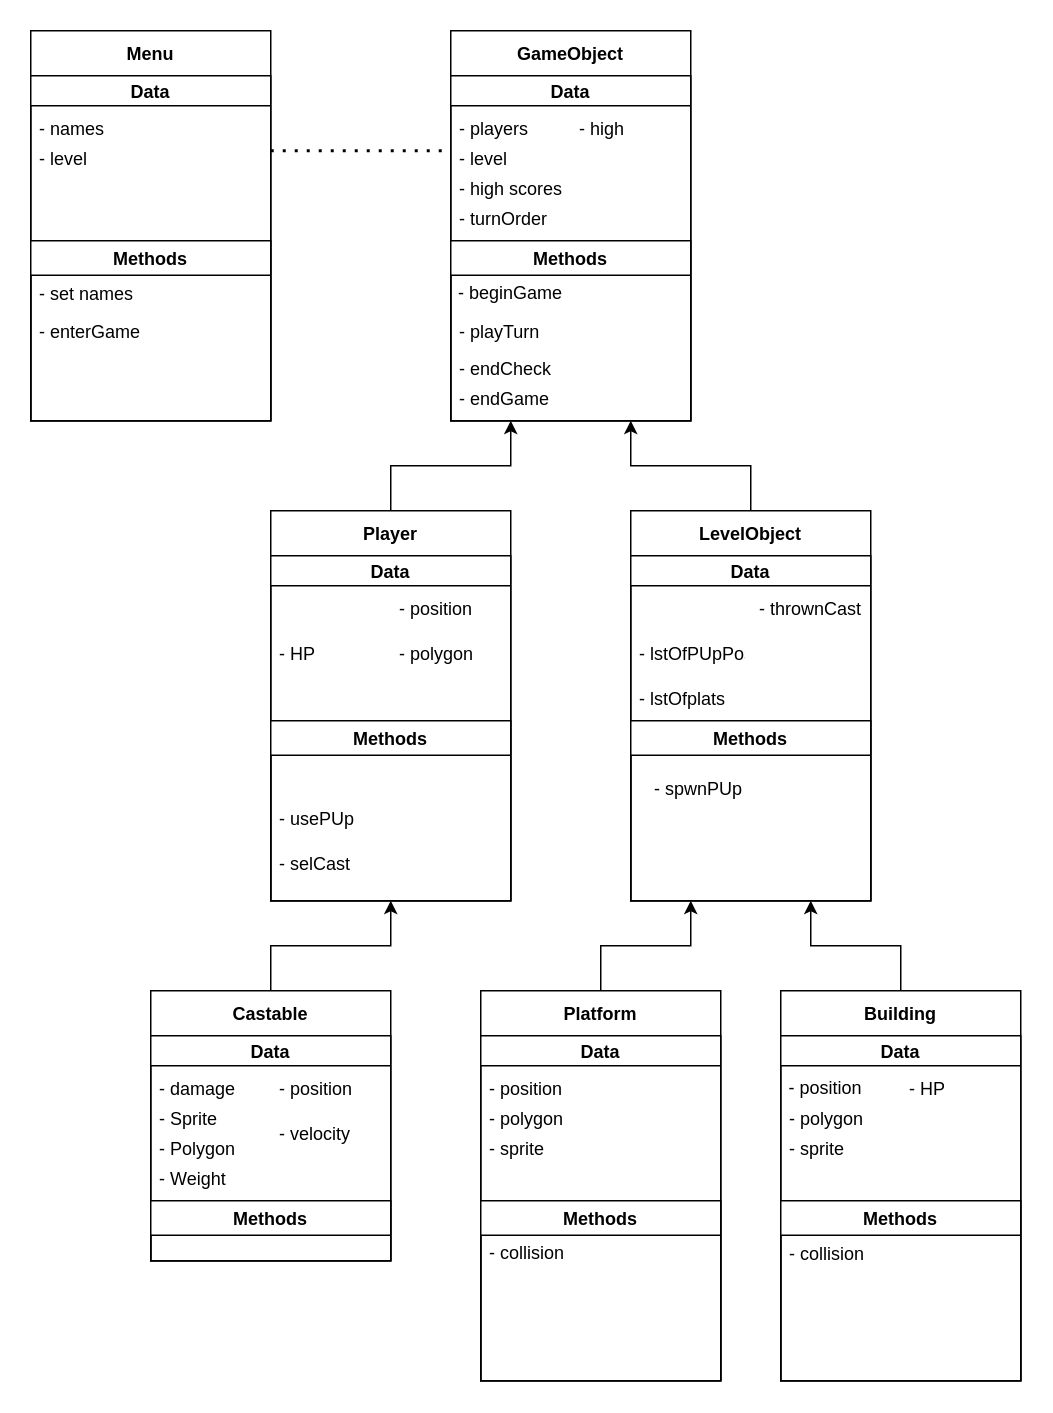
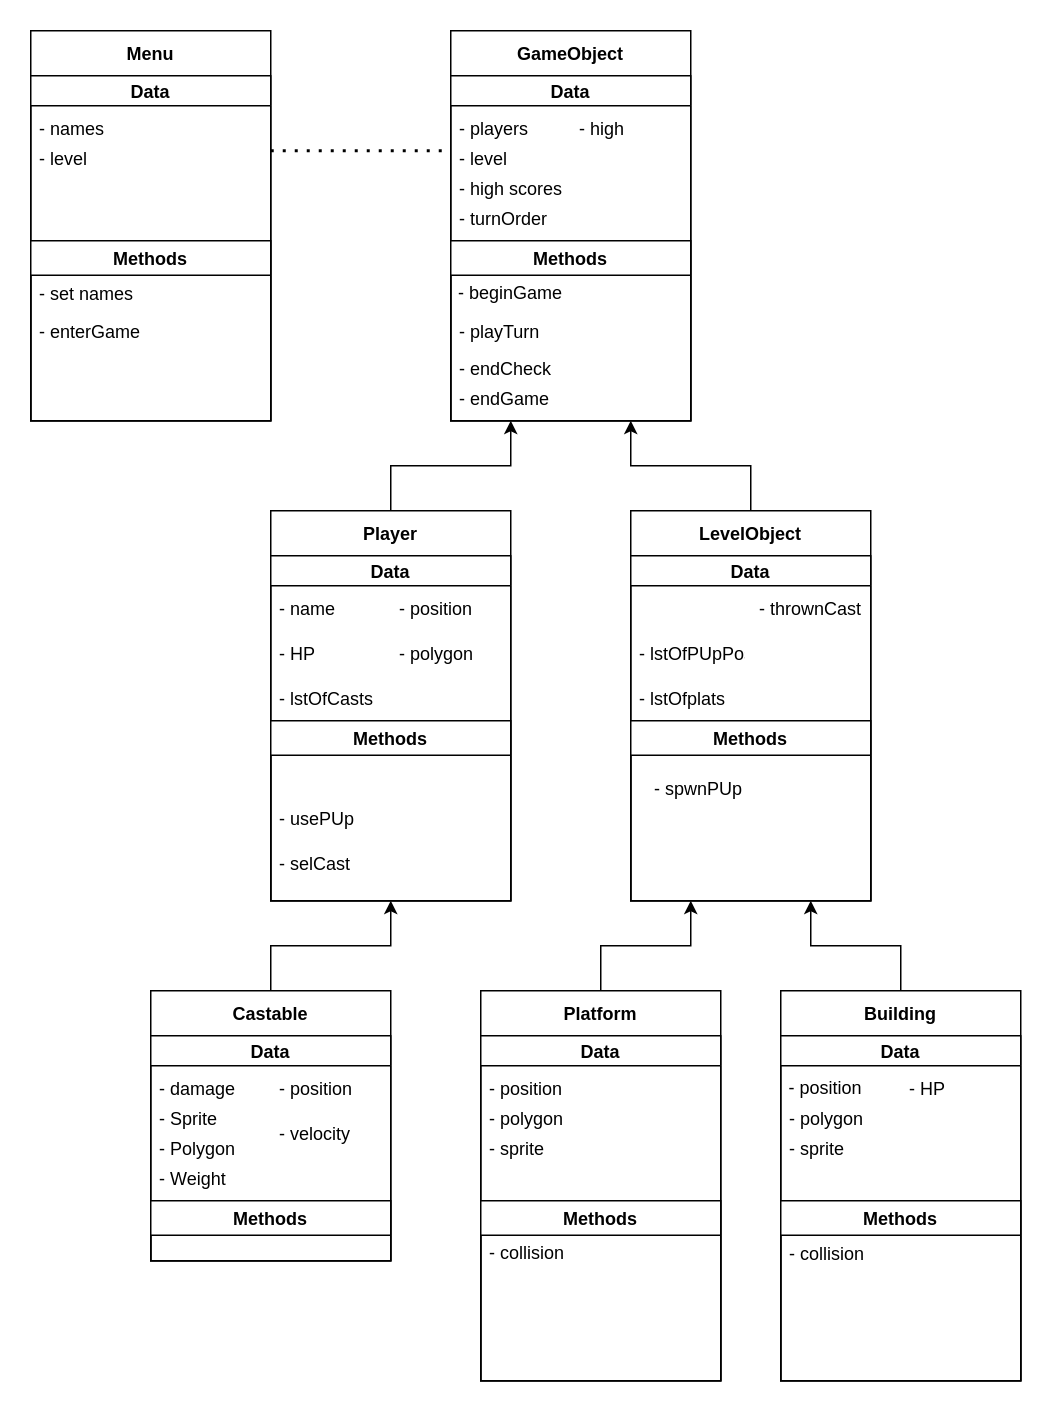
none -> (331, 608)
none -> (331, 698)
